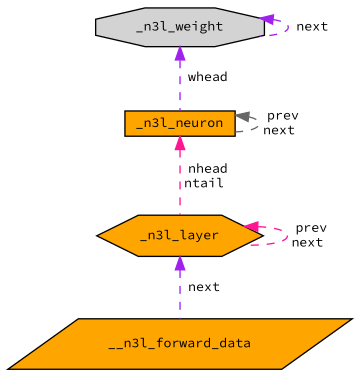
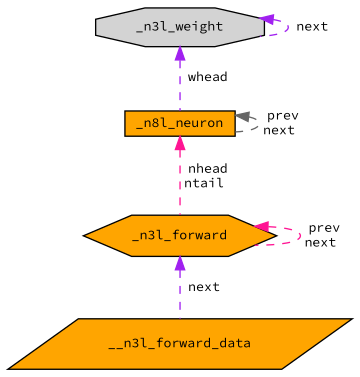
(180, 124) -> (180, 124)
(180, 236) -> (180, 236)
